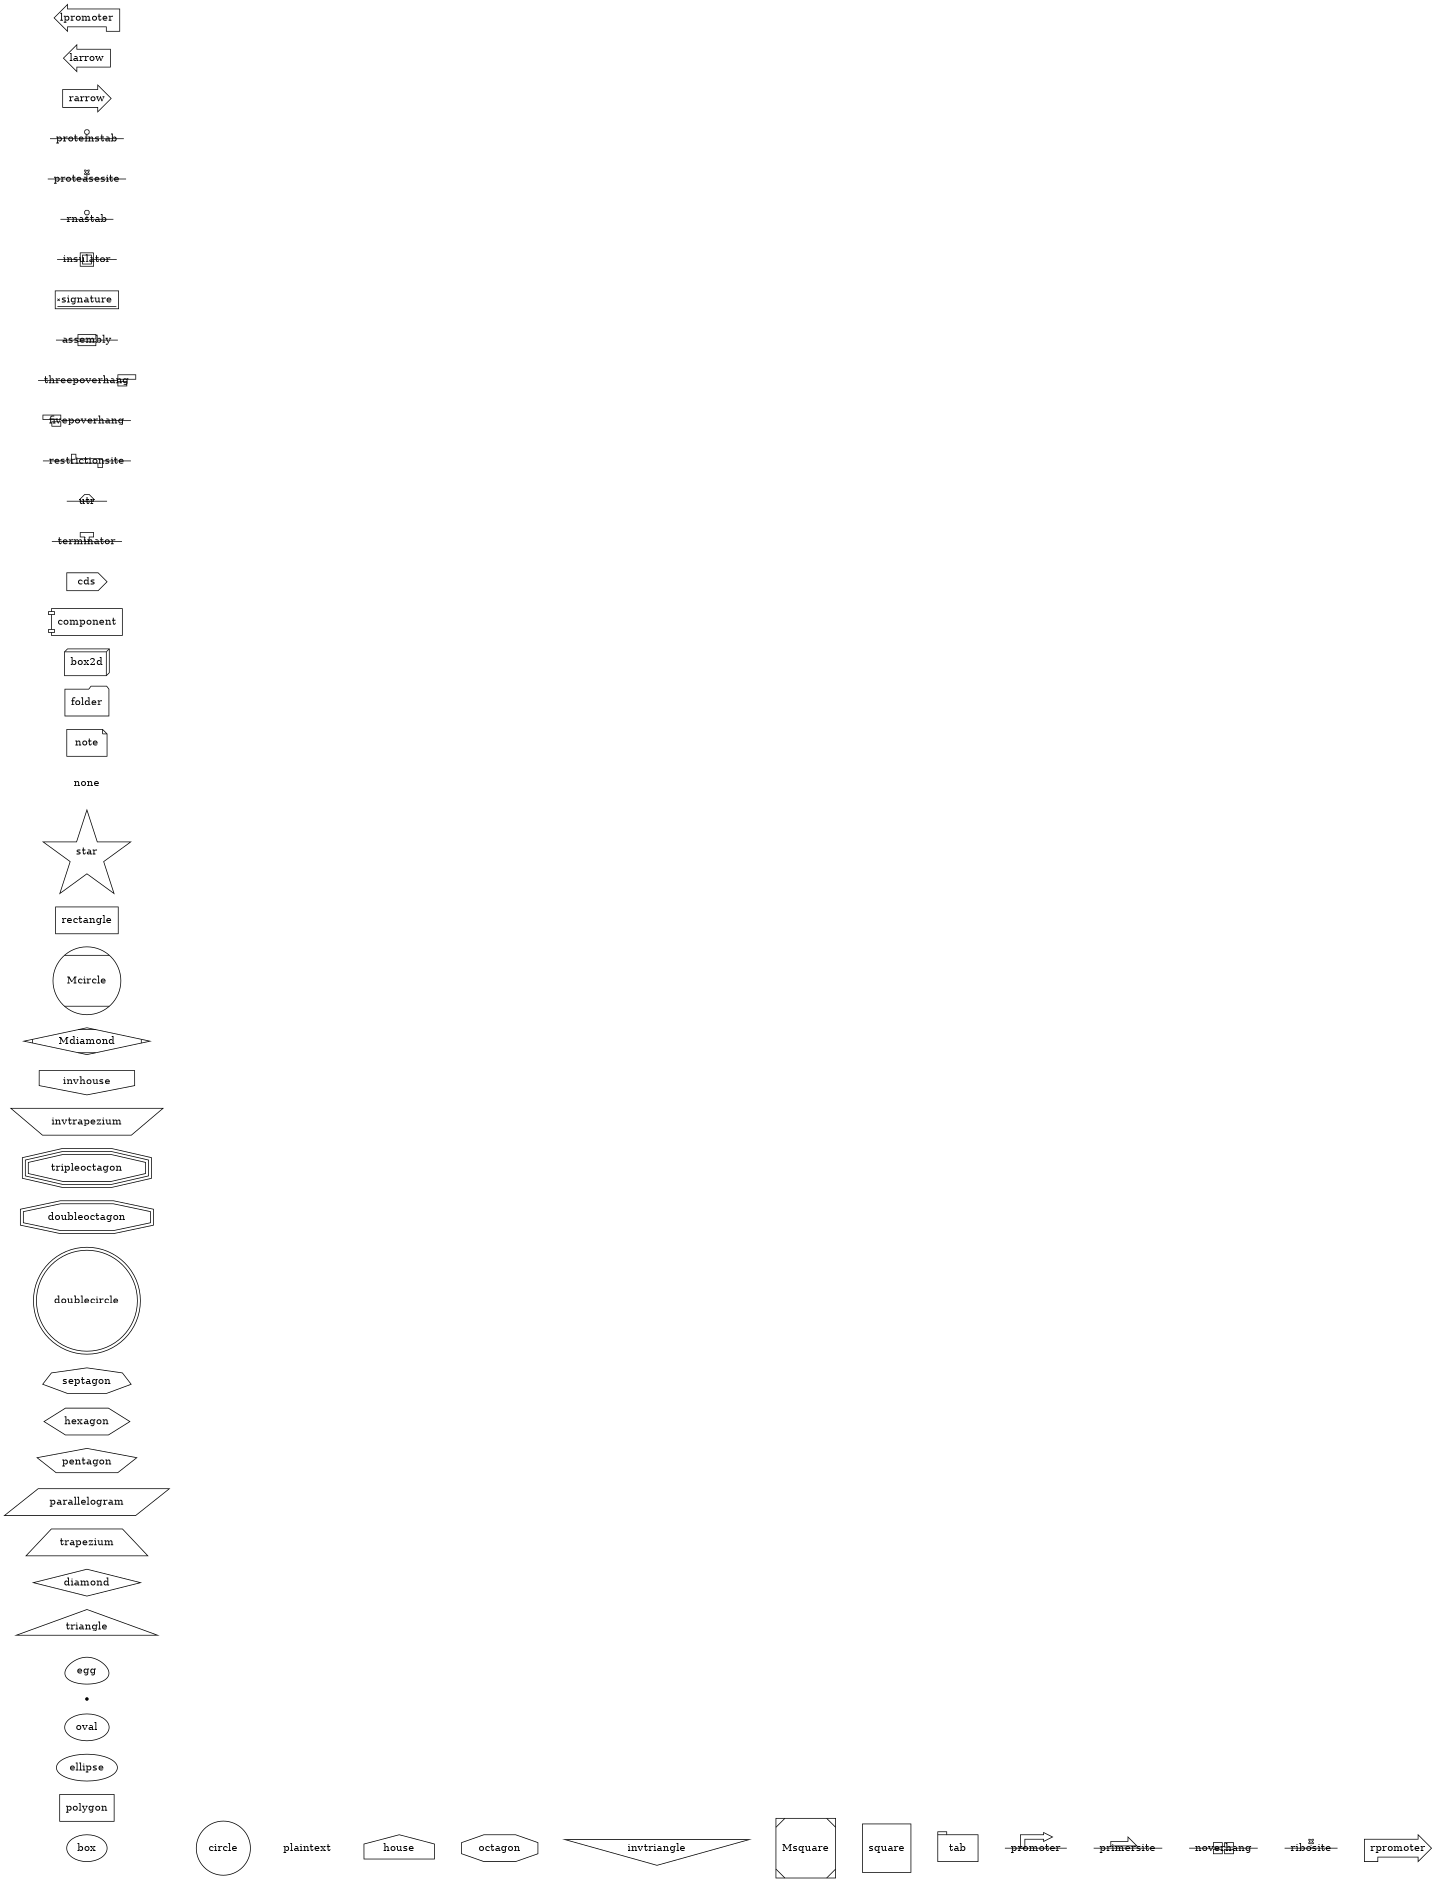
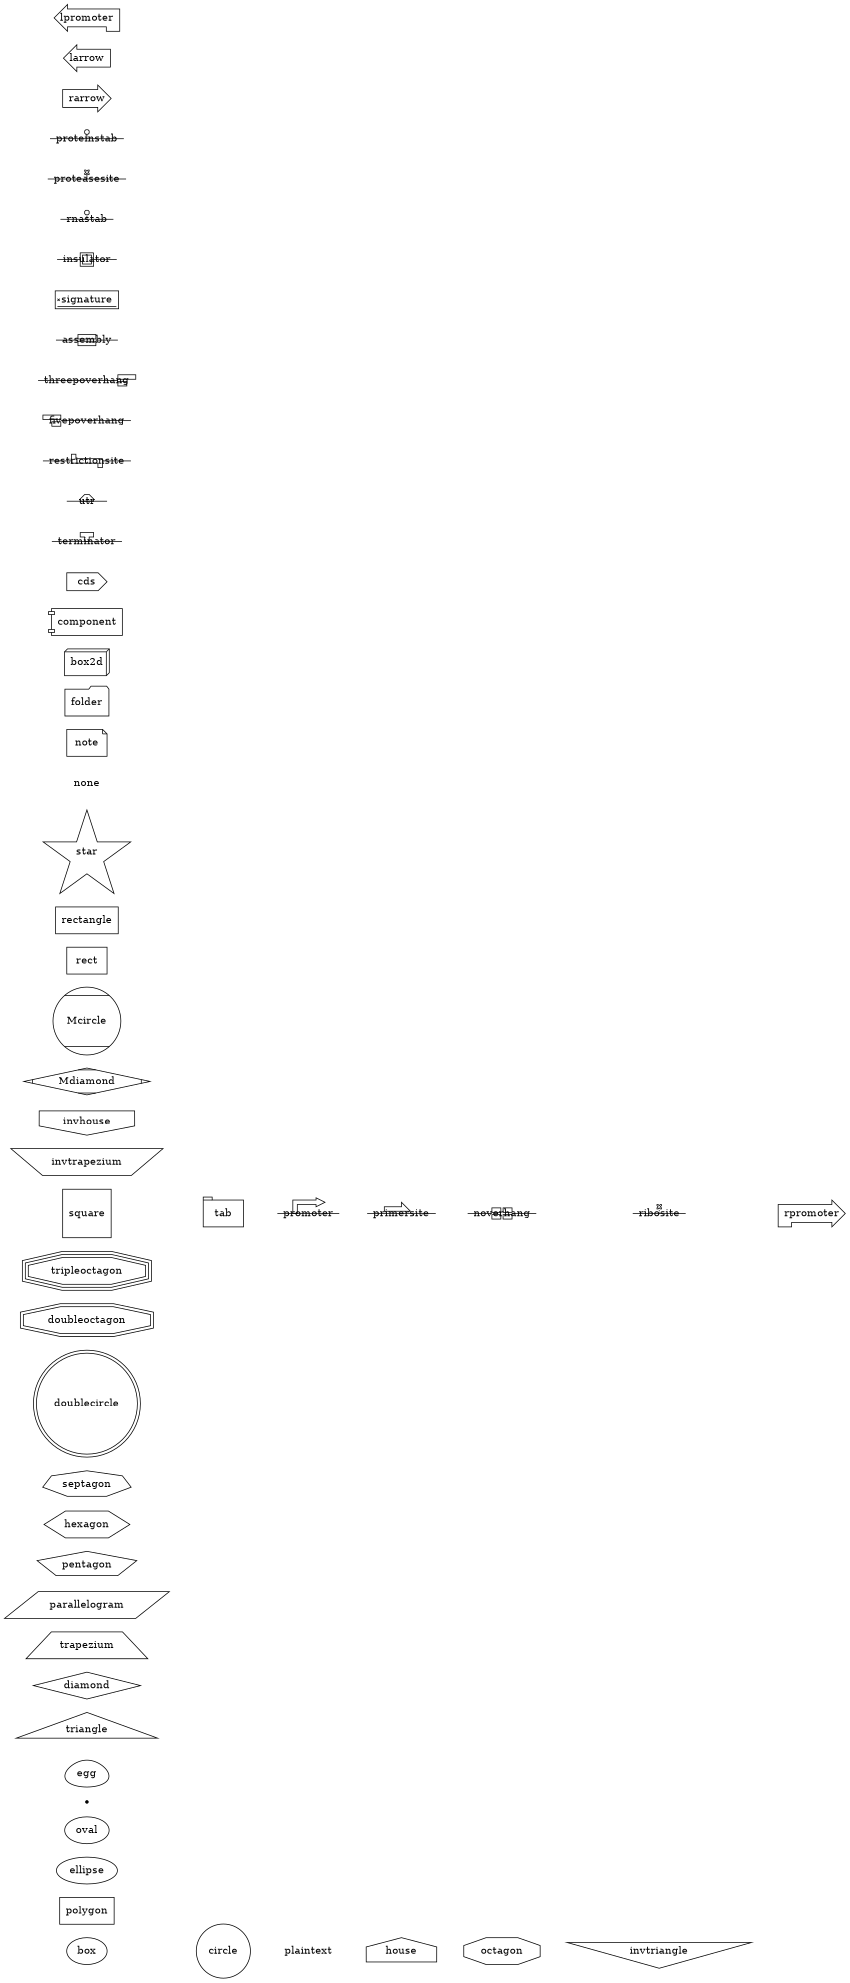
none -> (87, 961)
(806, 1848) -> none
